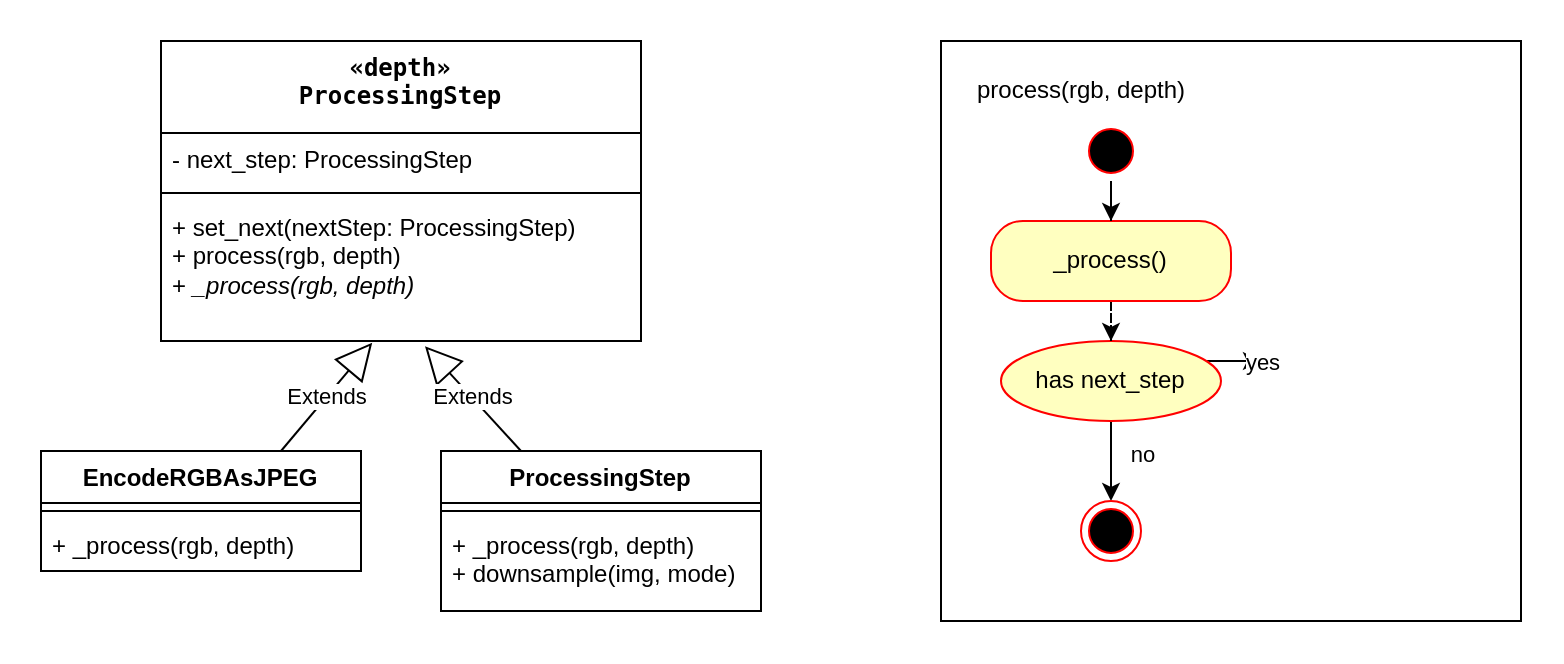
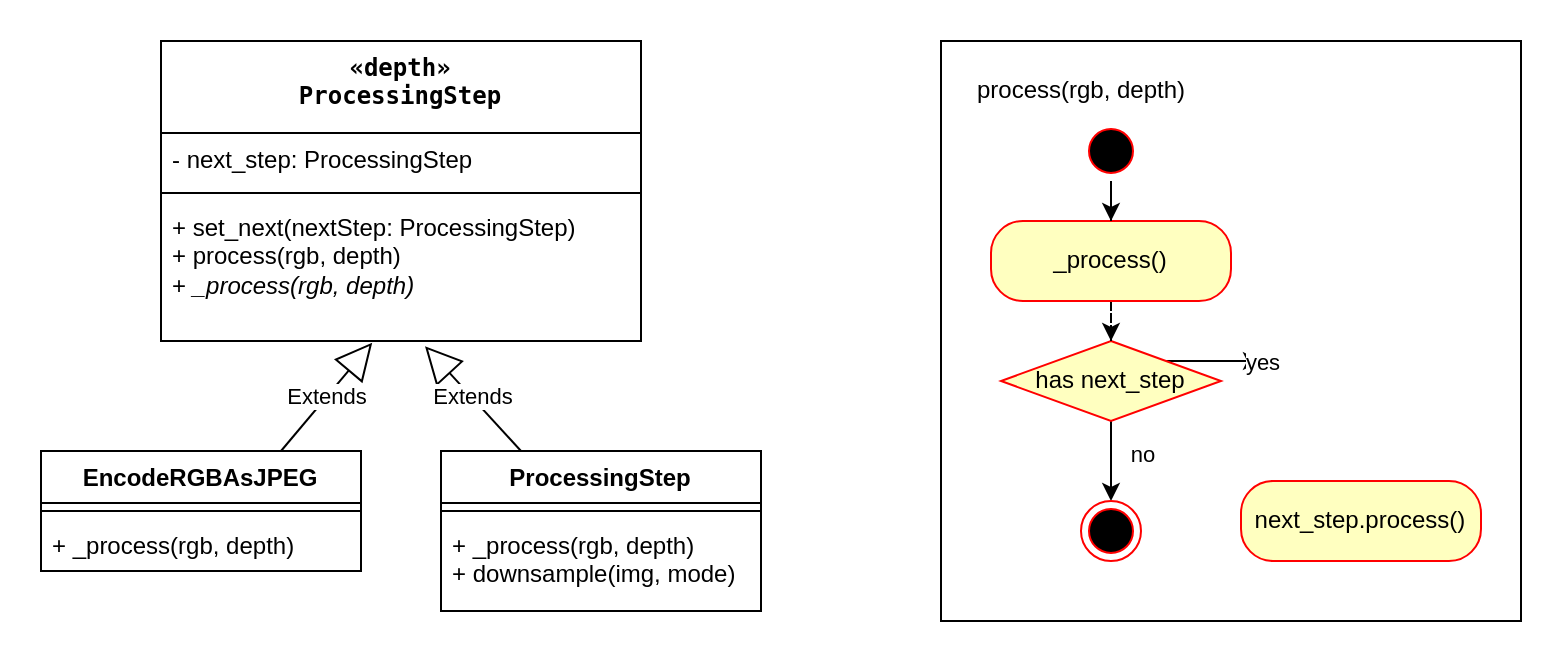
(1111, 381) -> (1111, 381)
none -> (1361, 521)
